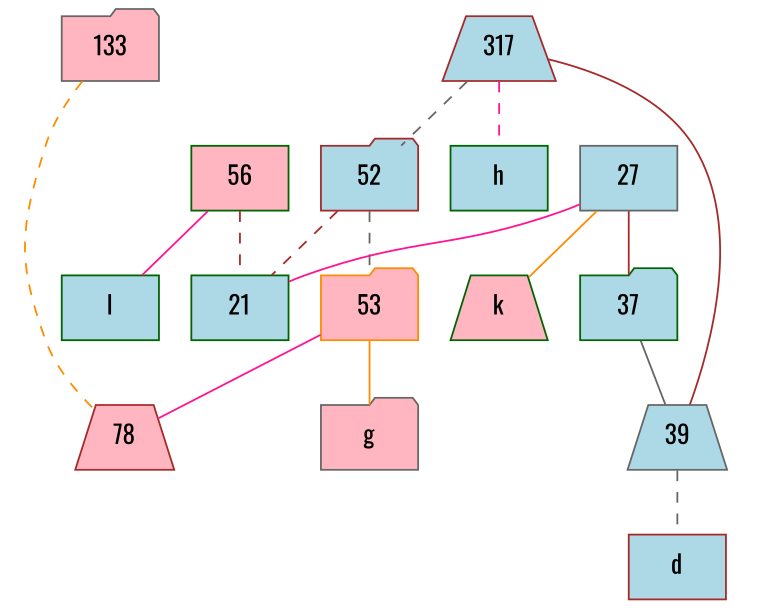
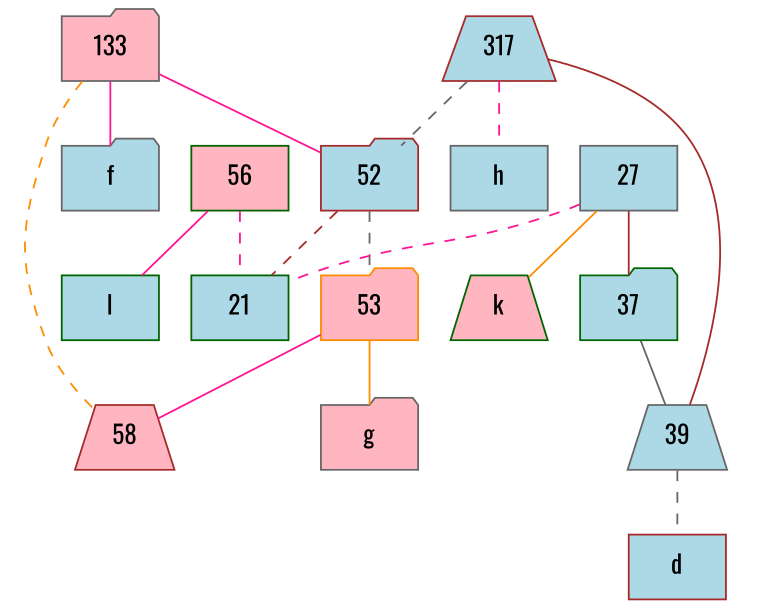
none -> (240, 113)
none -> (110, 178)
(499, 178) -> (499, 178)
(240, 243) -> (240, 243)
(434, 243) -> (434, 243)
(125, 437) -> (125, 437)
